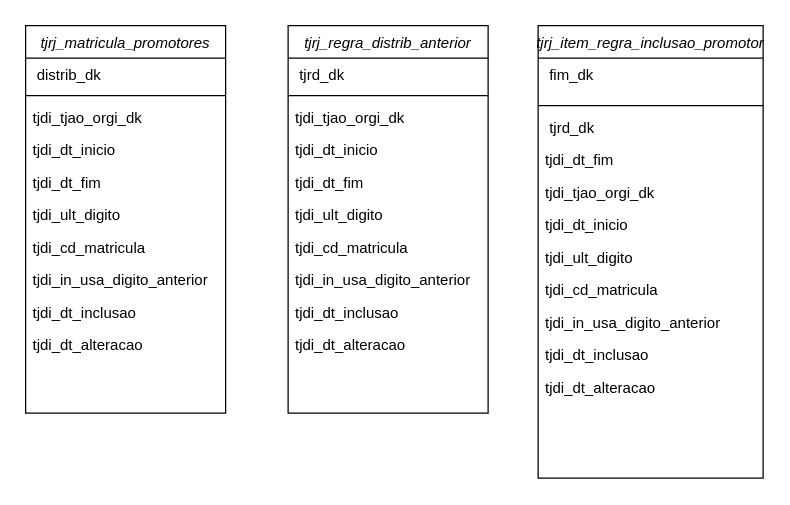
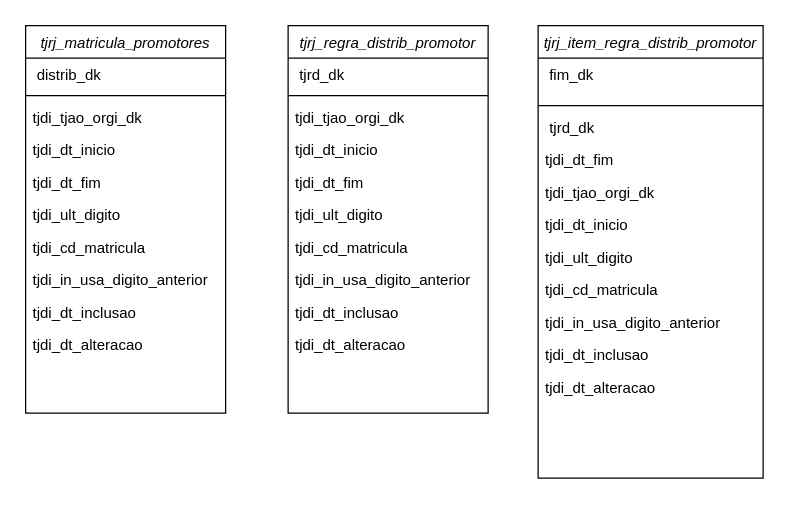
(388, 43) -> (388, 43)
(650, 43) -> (650, 43)
